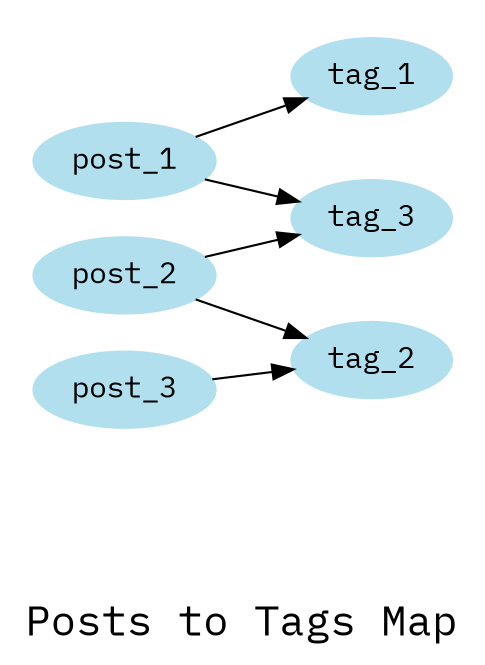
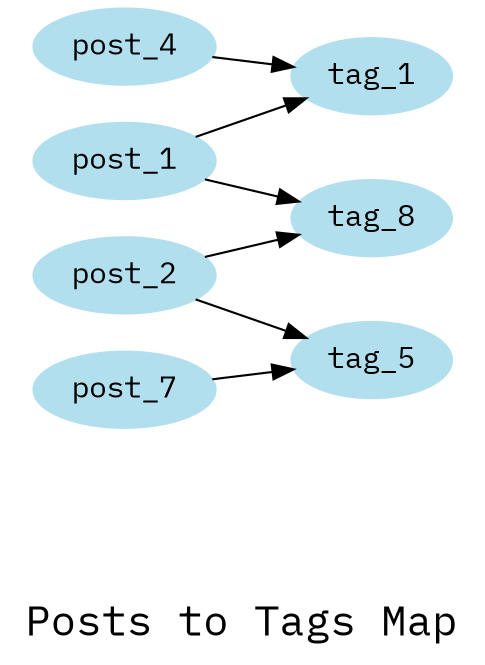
none -> (125, 47)
(372, 218) -> (372, 218)
(372, 360) -> (372, 360)
(125, 390) -> (125, 390)
